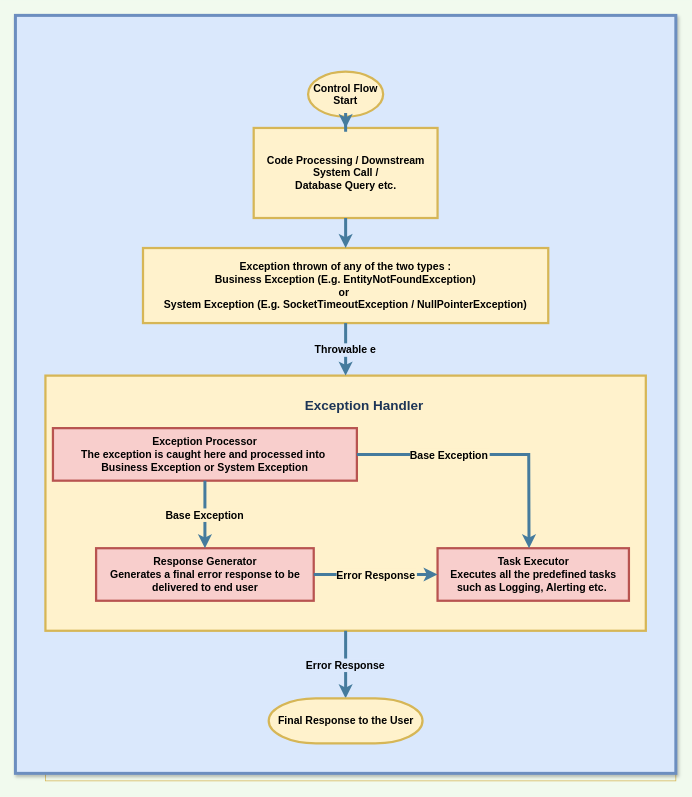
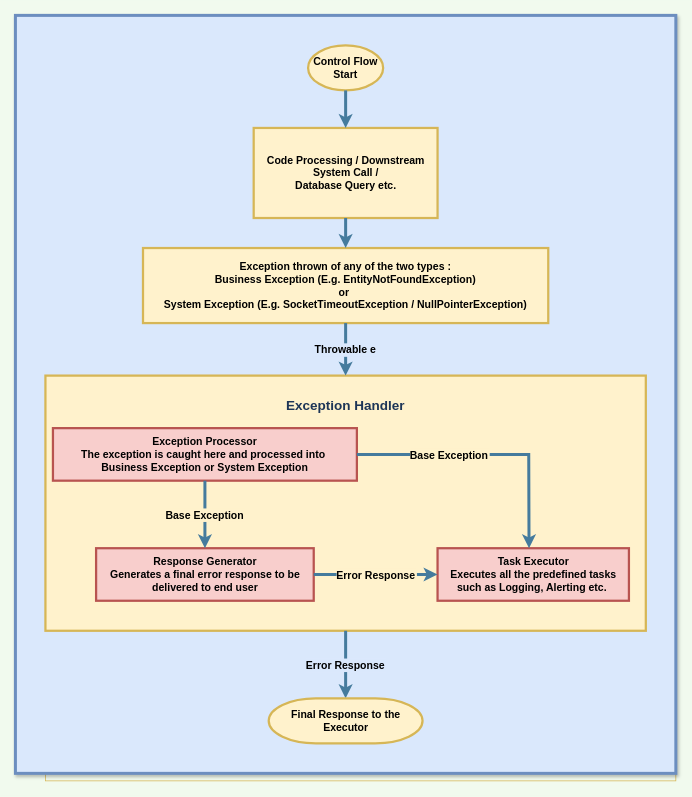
(345, 94) -> (345, 68)
(364, 405) -> (345, 405)
(346, 720) -> (346, 720)
